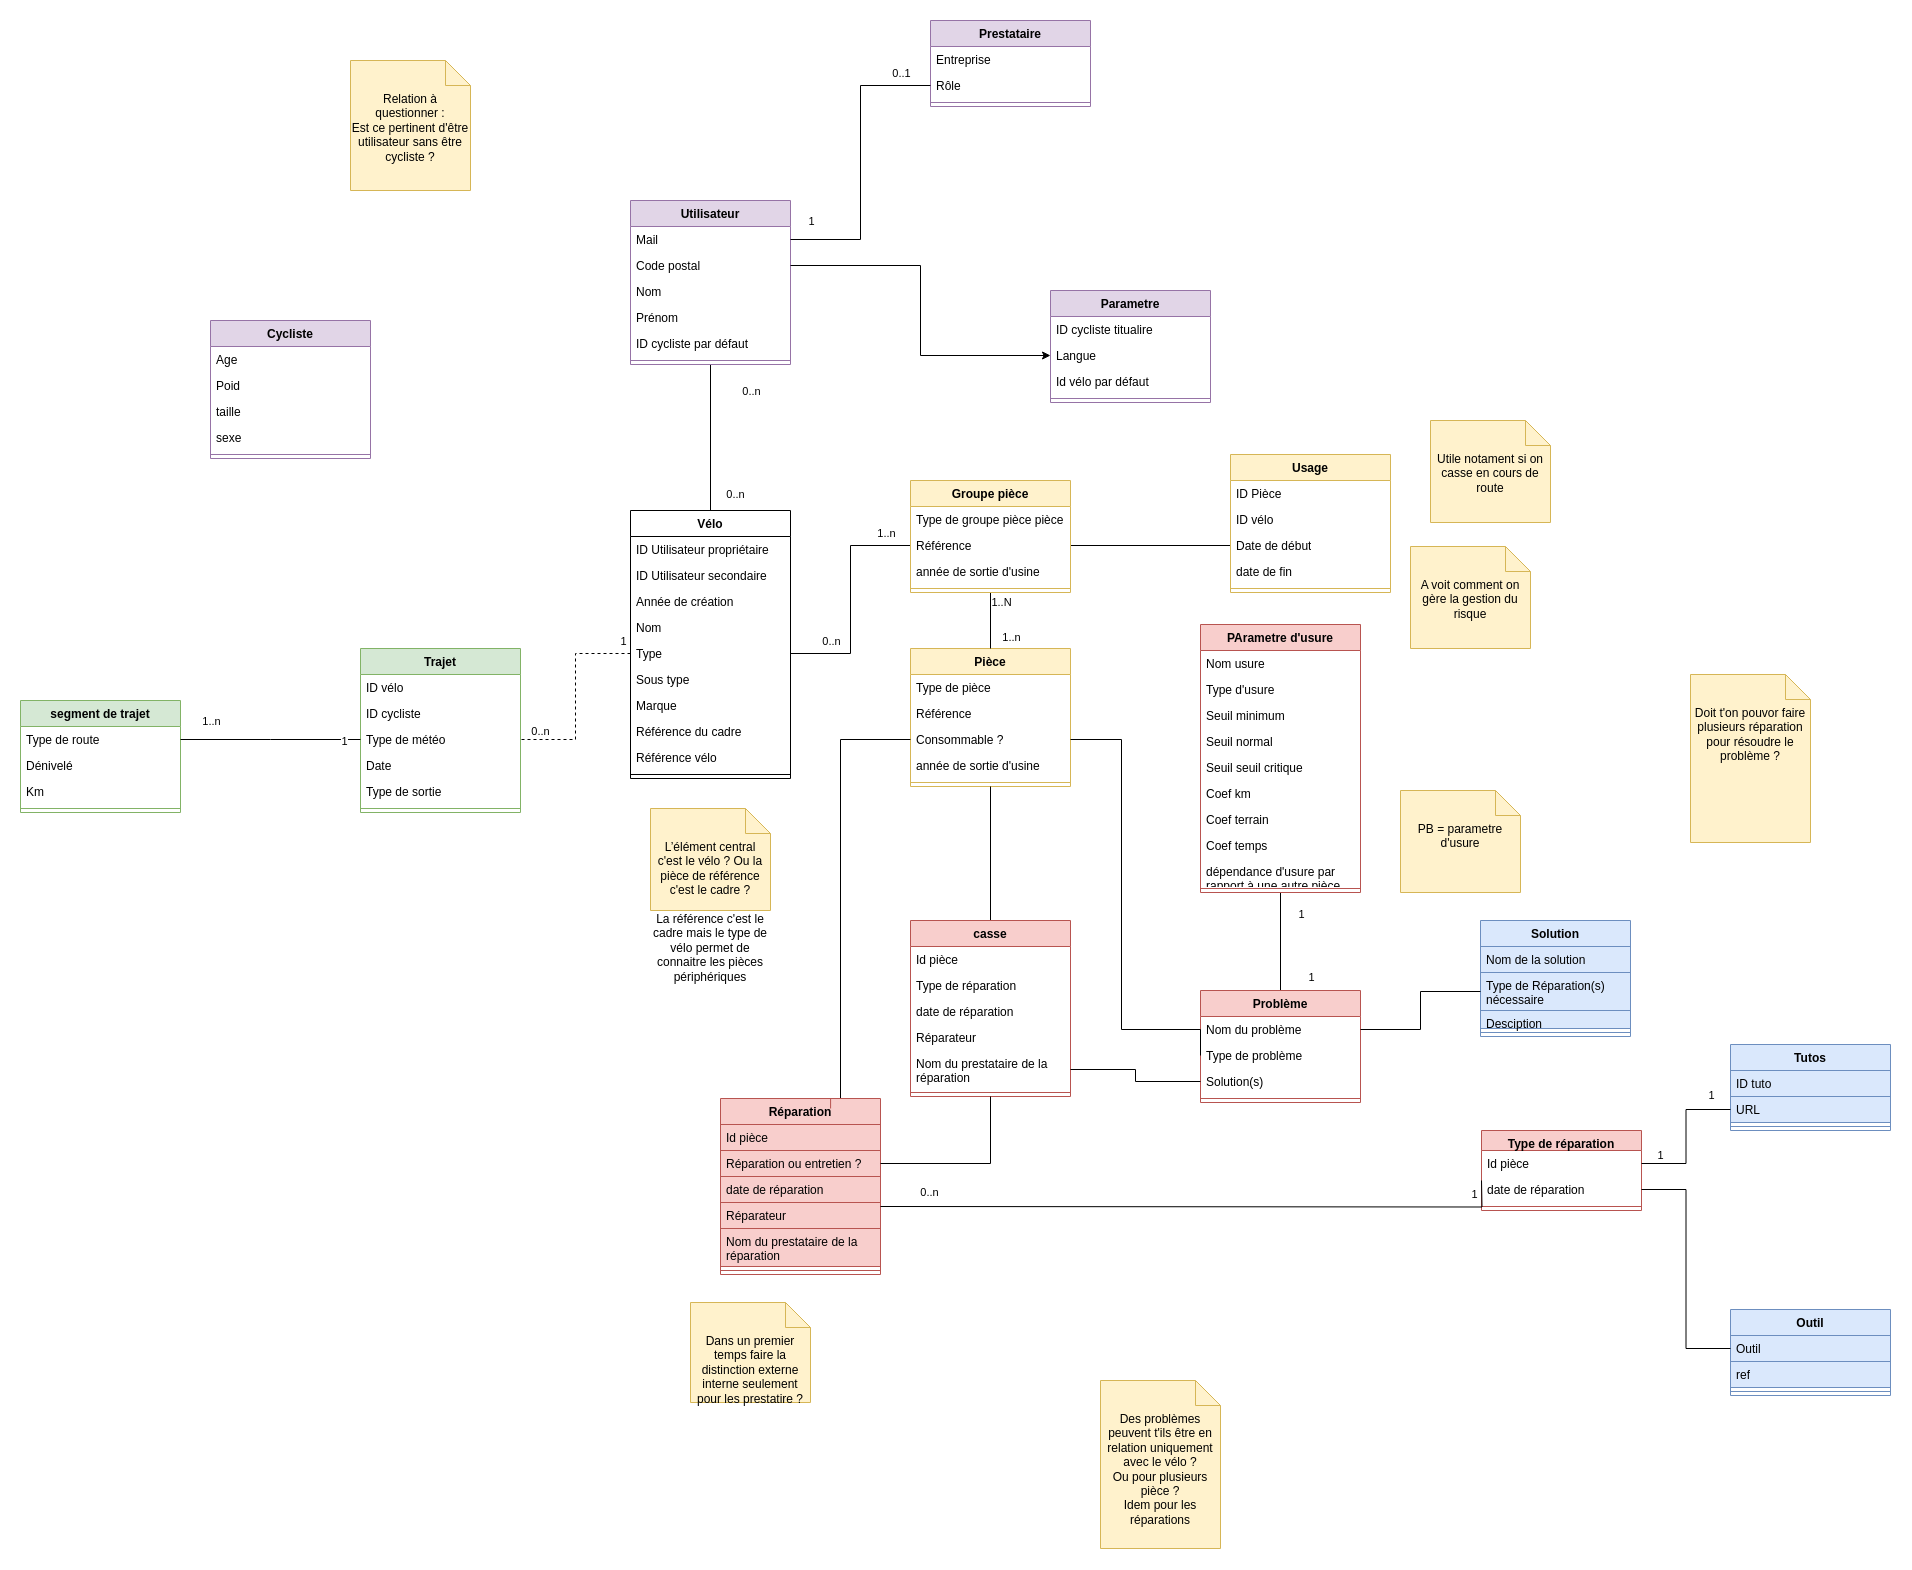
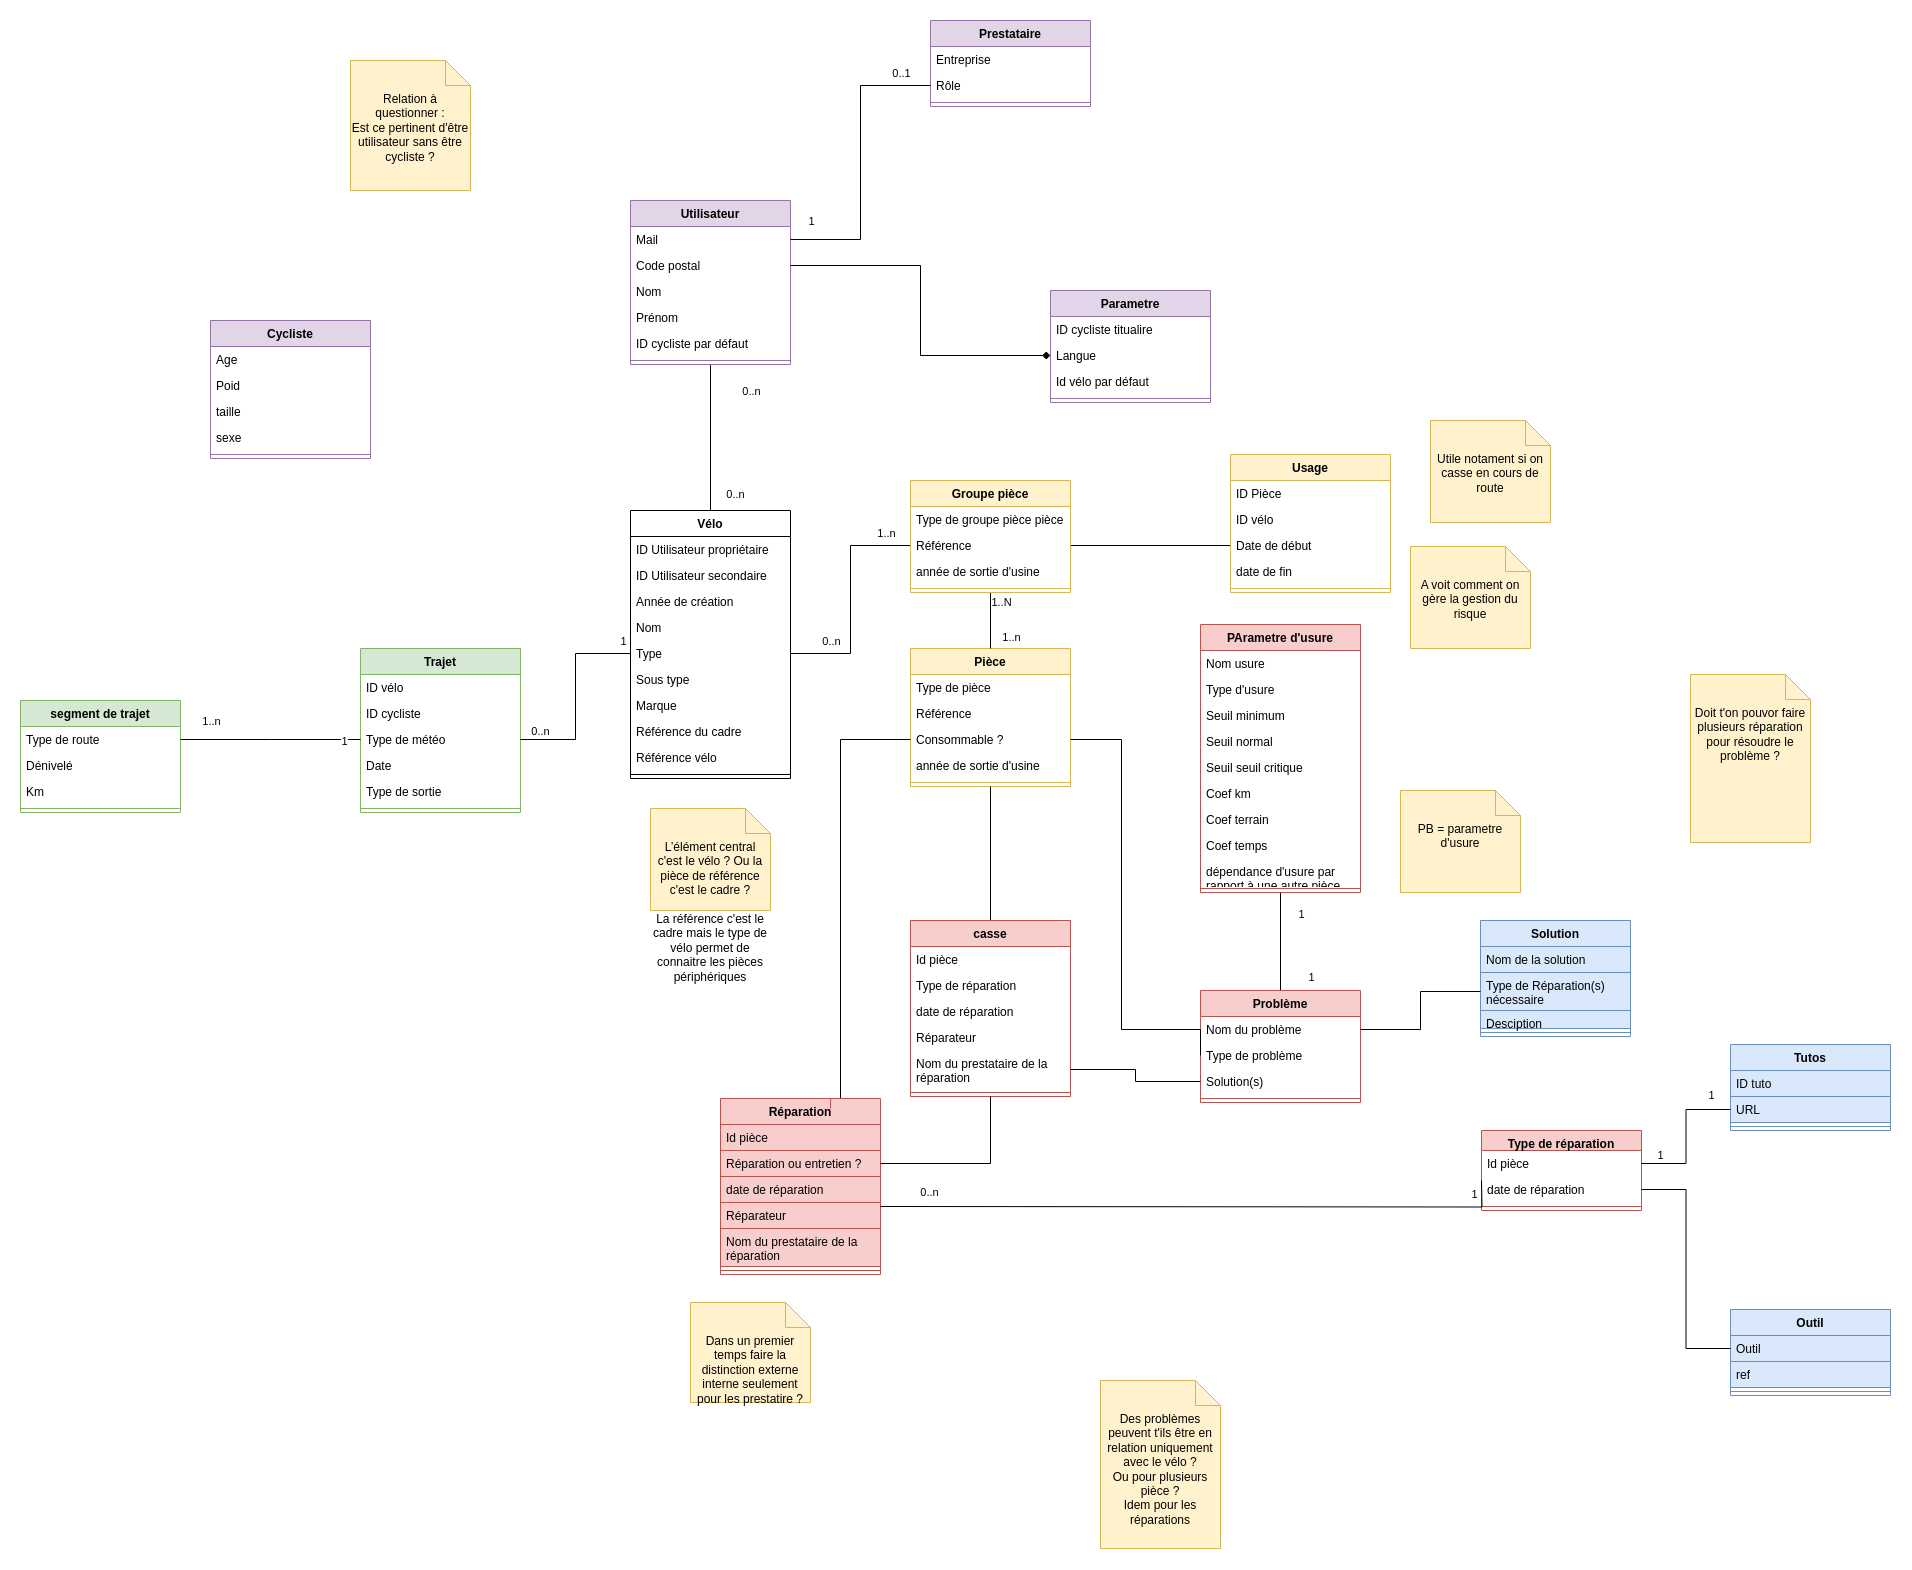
(1042, 356) -> (1041, 356)
(576, 697) -> (576, 697)
